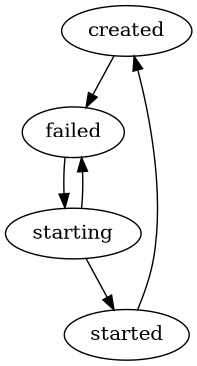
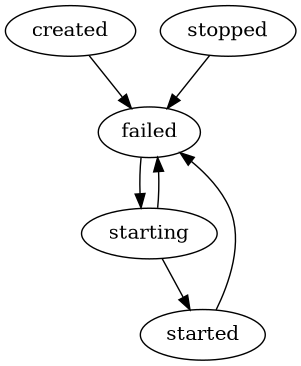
none -> (228, 31)
(157, 191) -> (235, 230)
